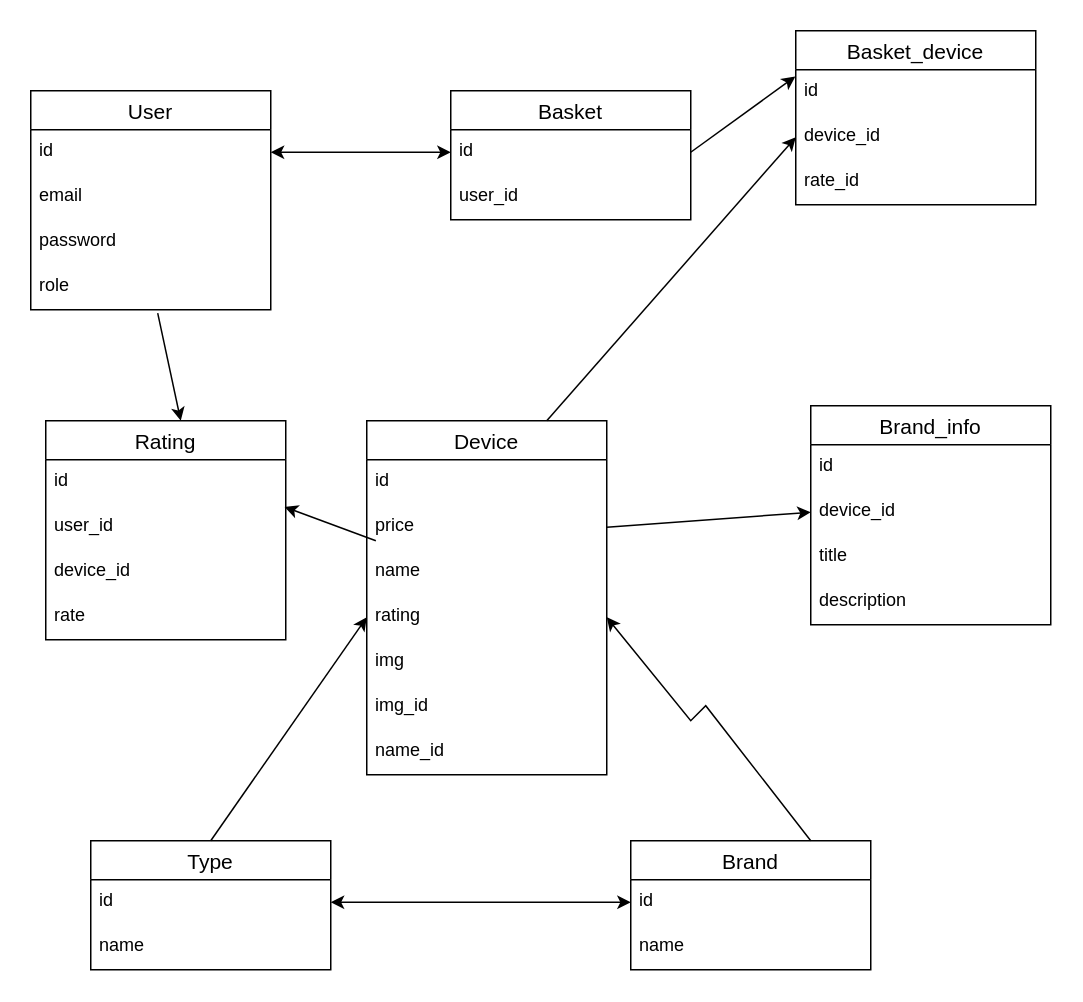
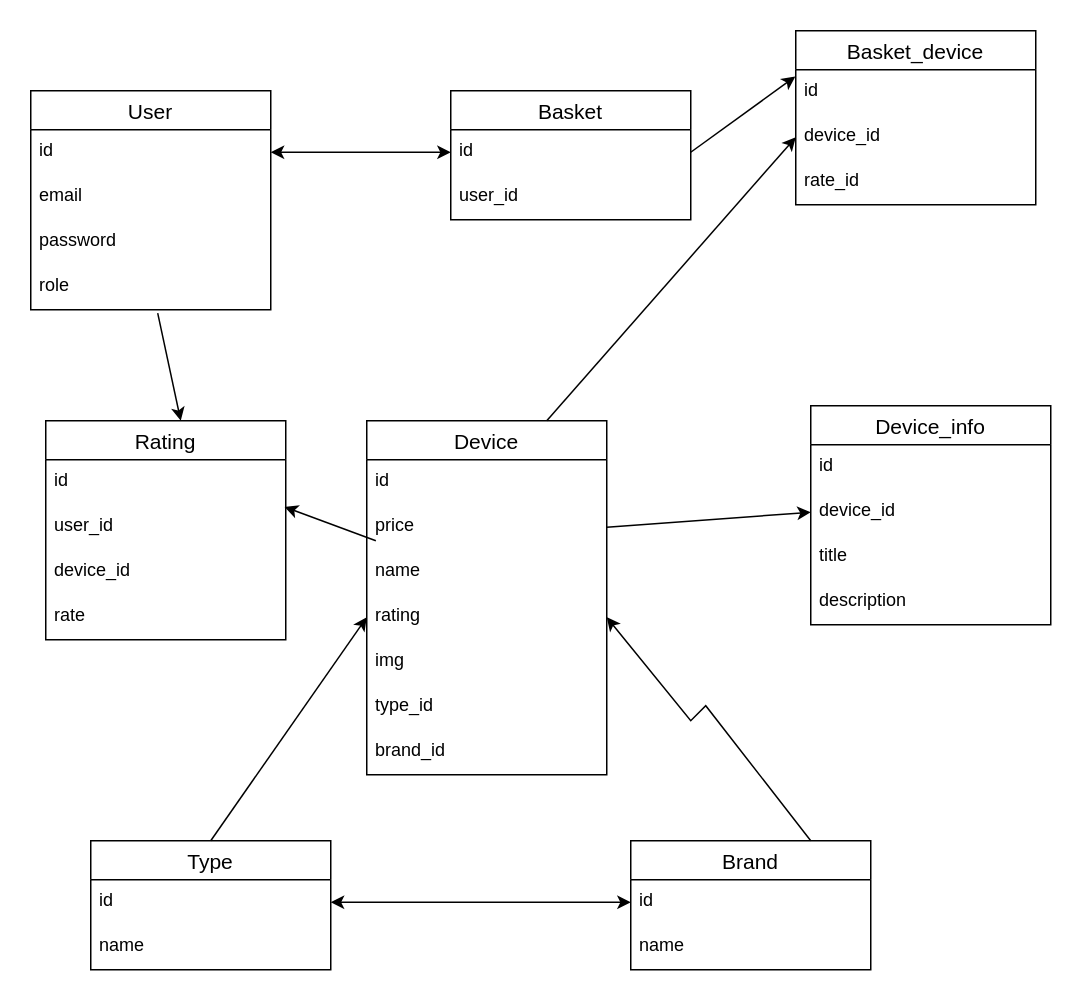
(930, 427) -> (930, 427)
(401, 705) -> (408, 705)
(408, 750) -> (413, 750)
